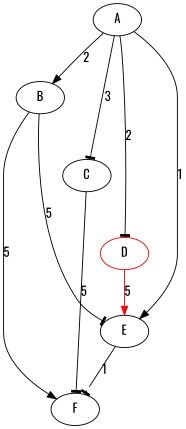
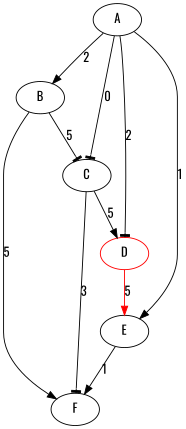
(108, 98) -> (108, 98)
none -> (104, 210)
(47, 225) -> (62, 135)
(84, 292) -> (84, 292)
(102, 367) -> (102, 367)
